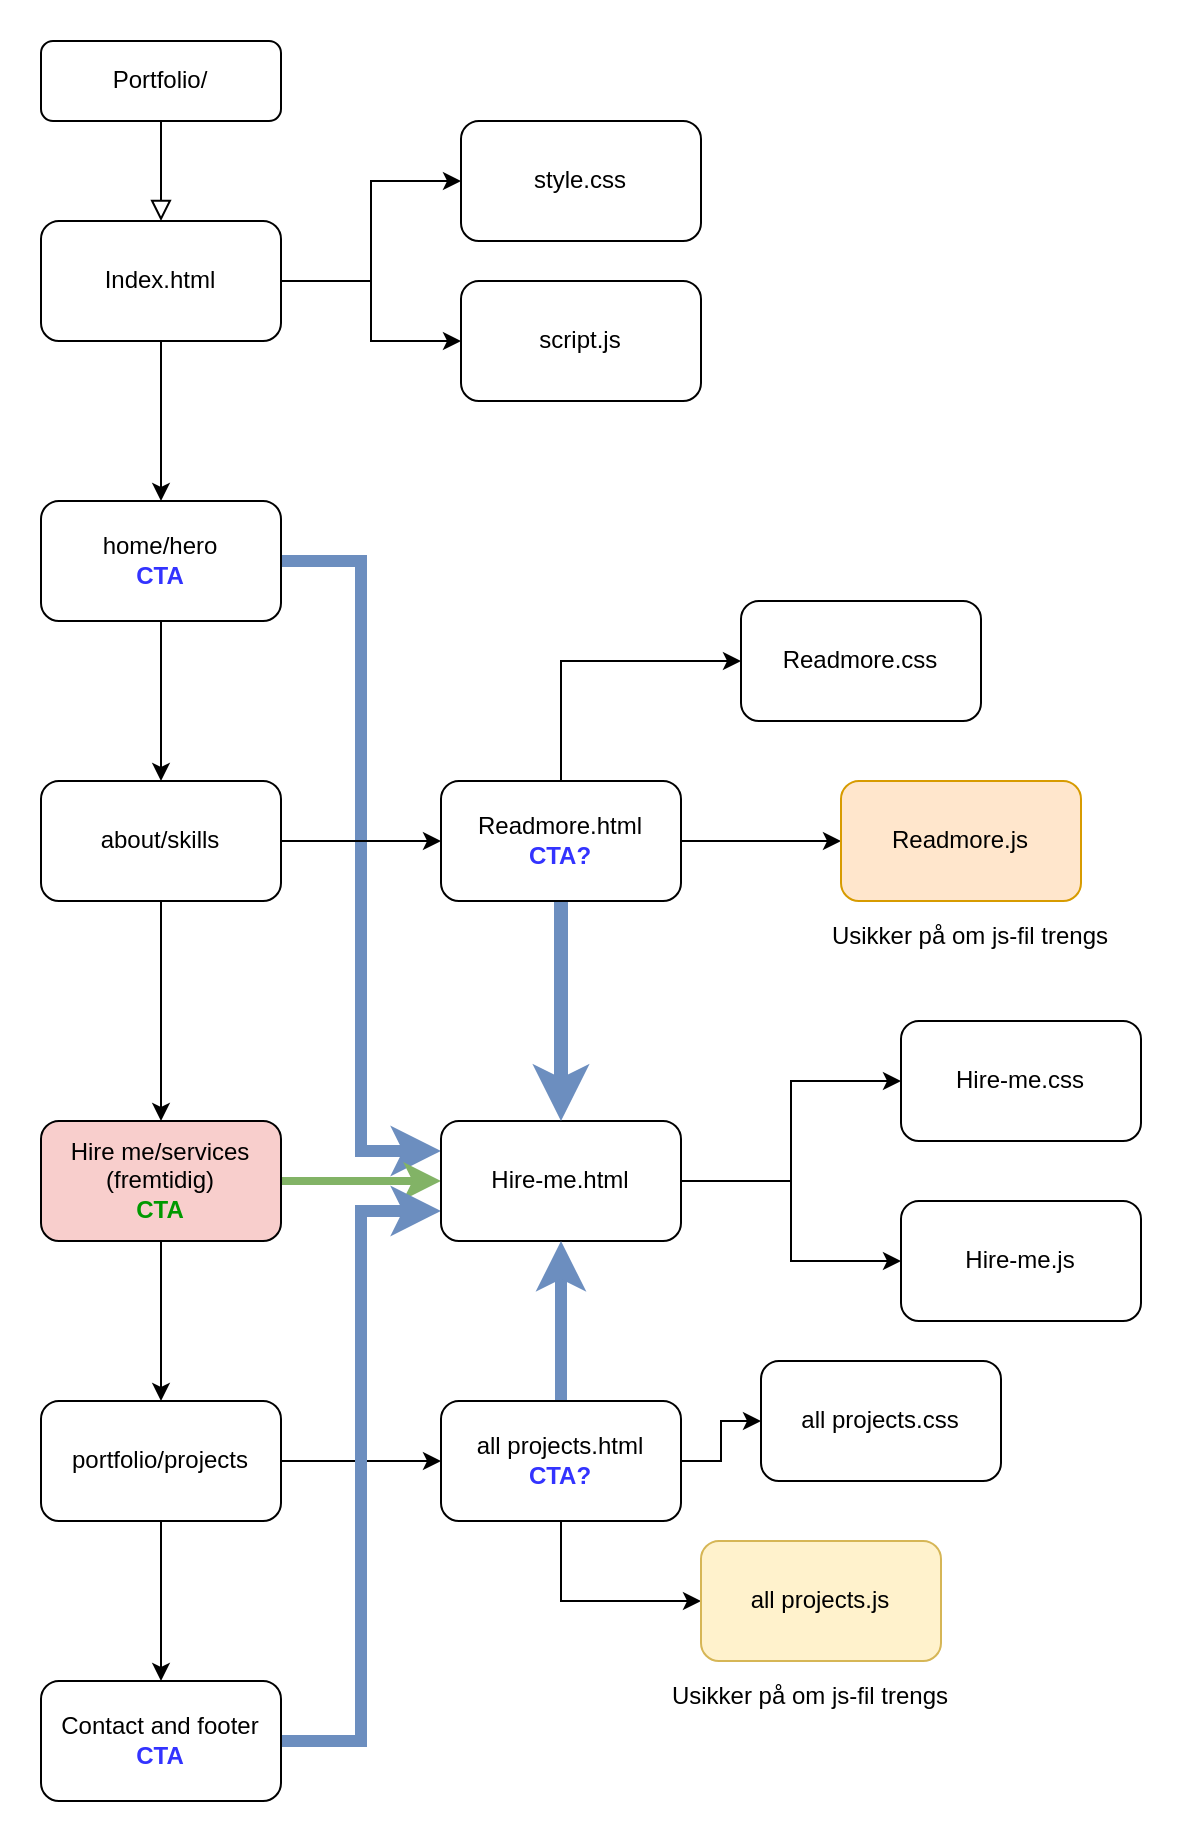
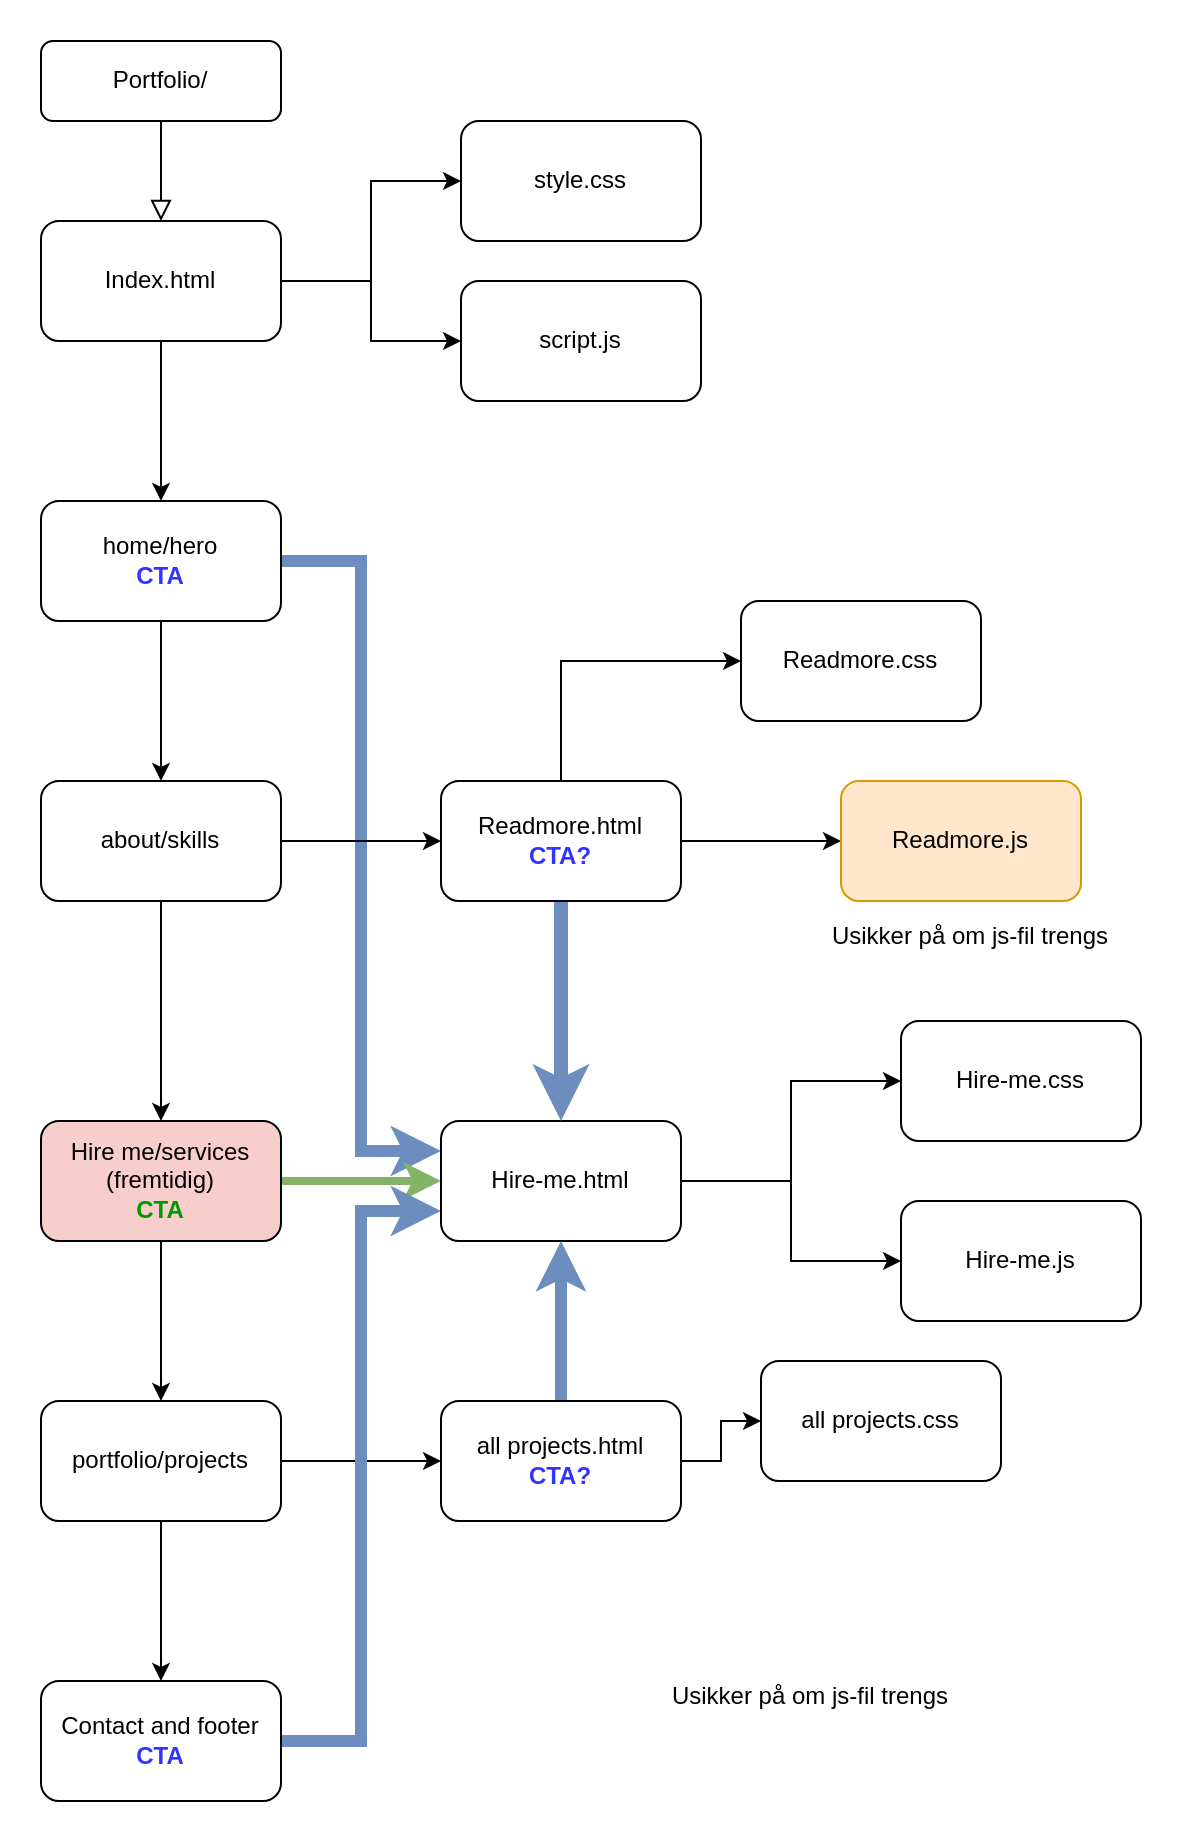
(584, 1601) -> none
(821, 1601) -> none
